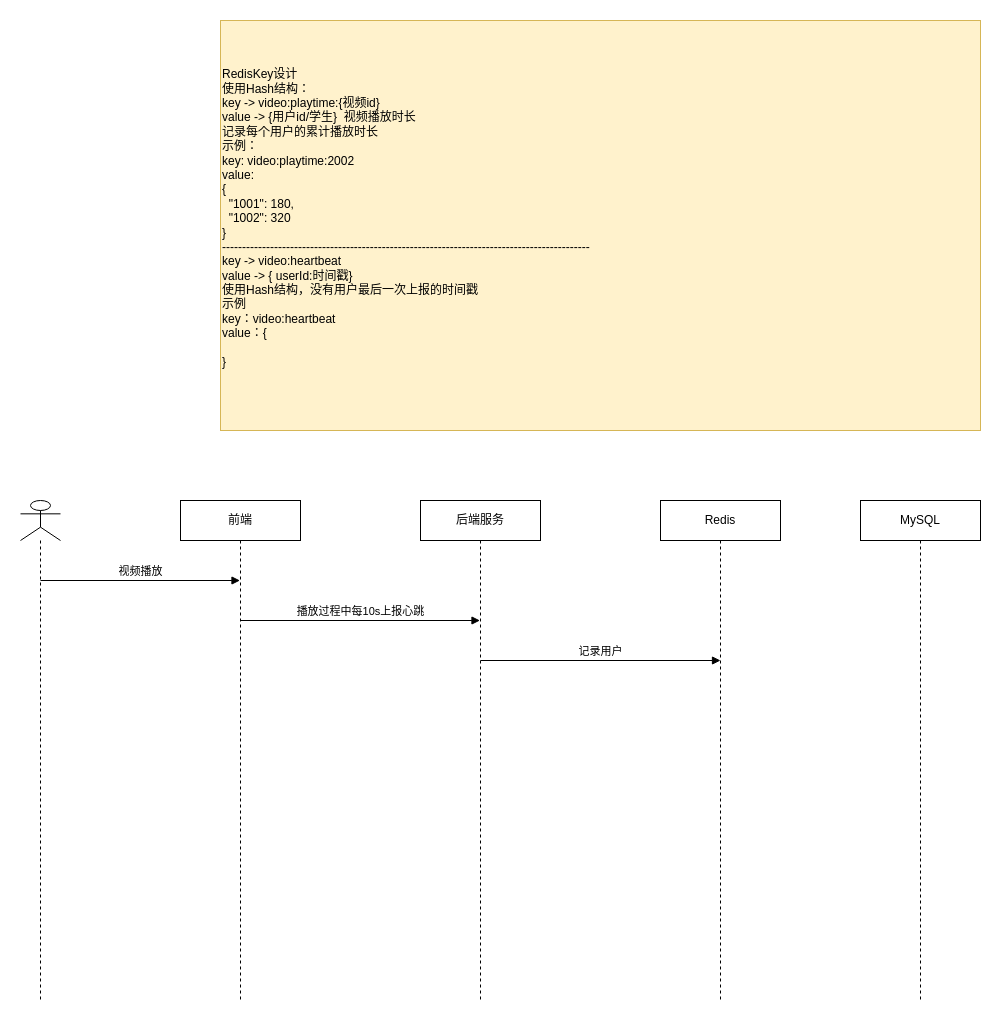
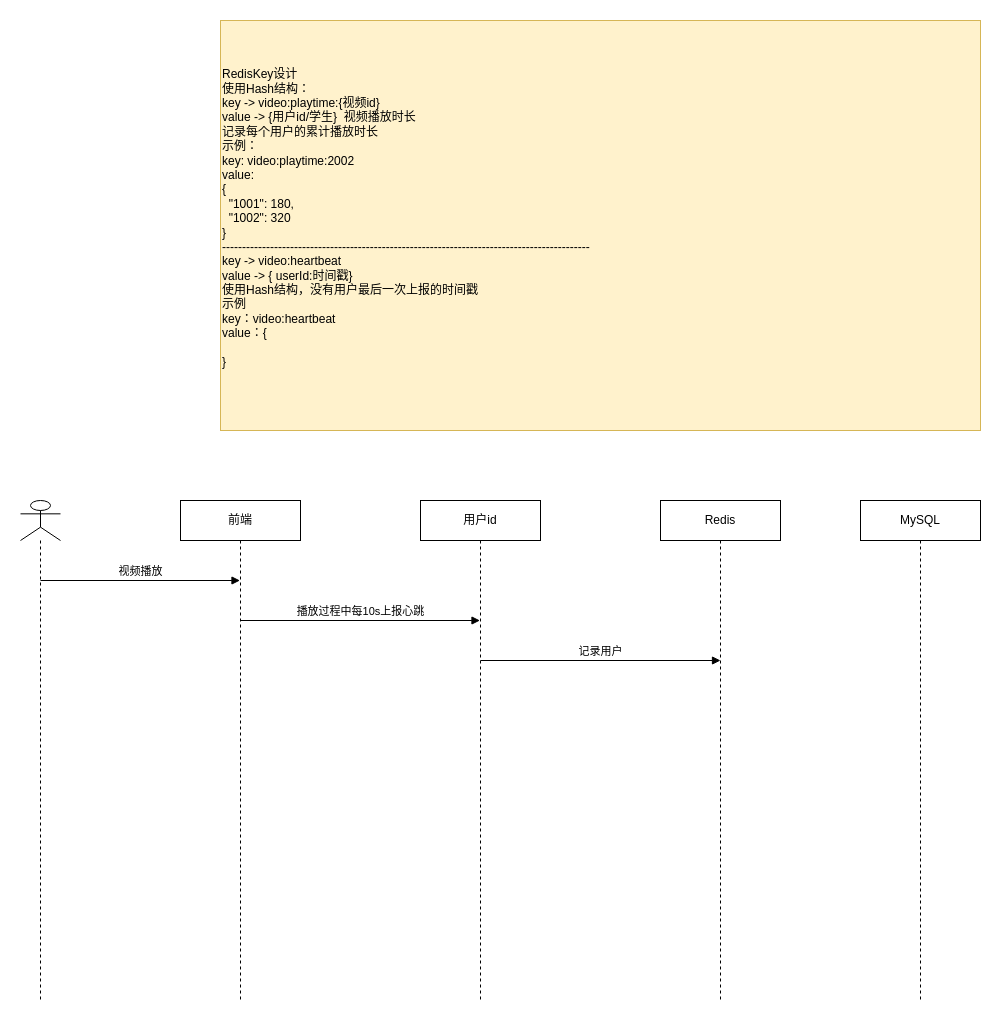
(481, 521) -> (481, 521)
